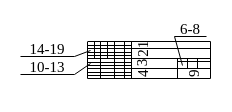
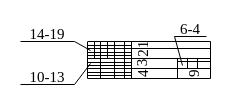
(191, 29) -> (191, 29)
(48, 49) -> (48, 34)
(48, 67) -> (48, 77)
